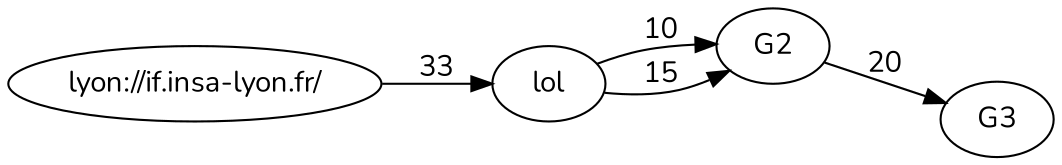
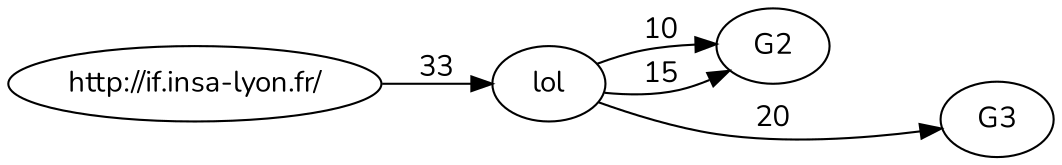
(875, 79) -> (757, 138)
(195, 84) -> (195, 84)
